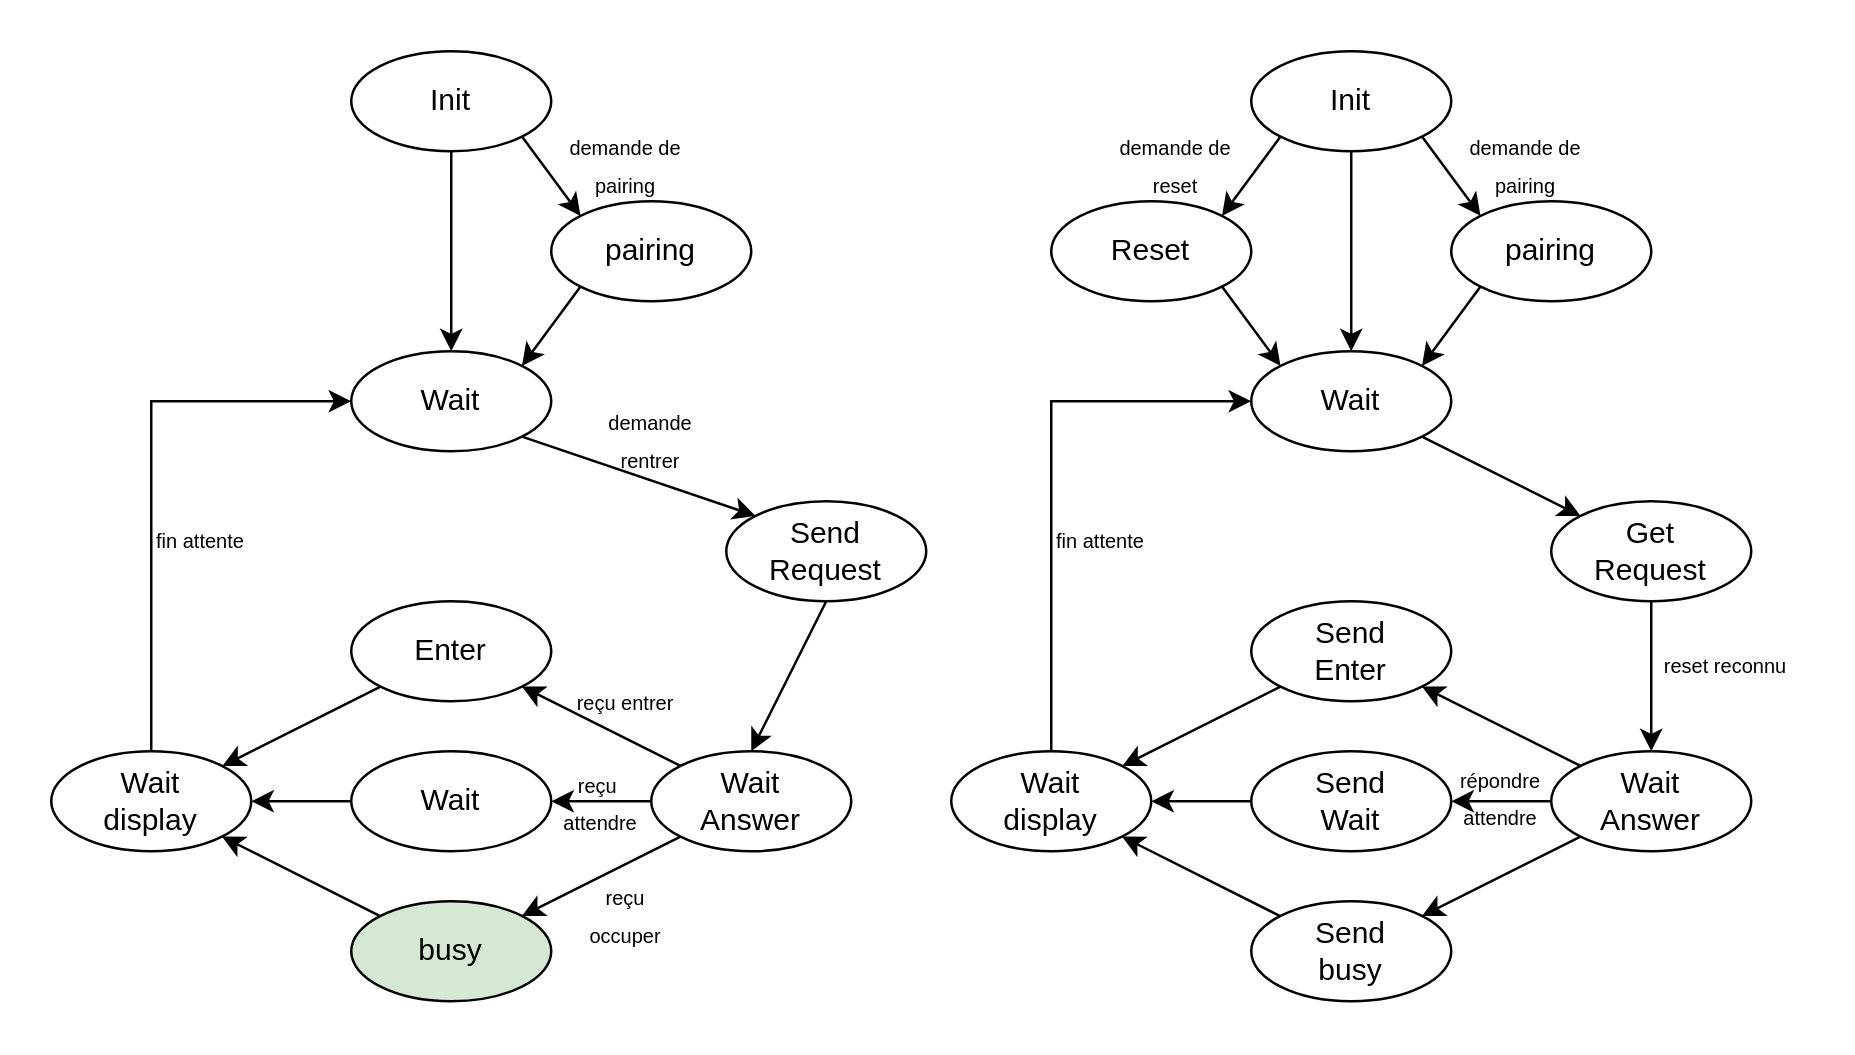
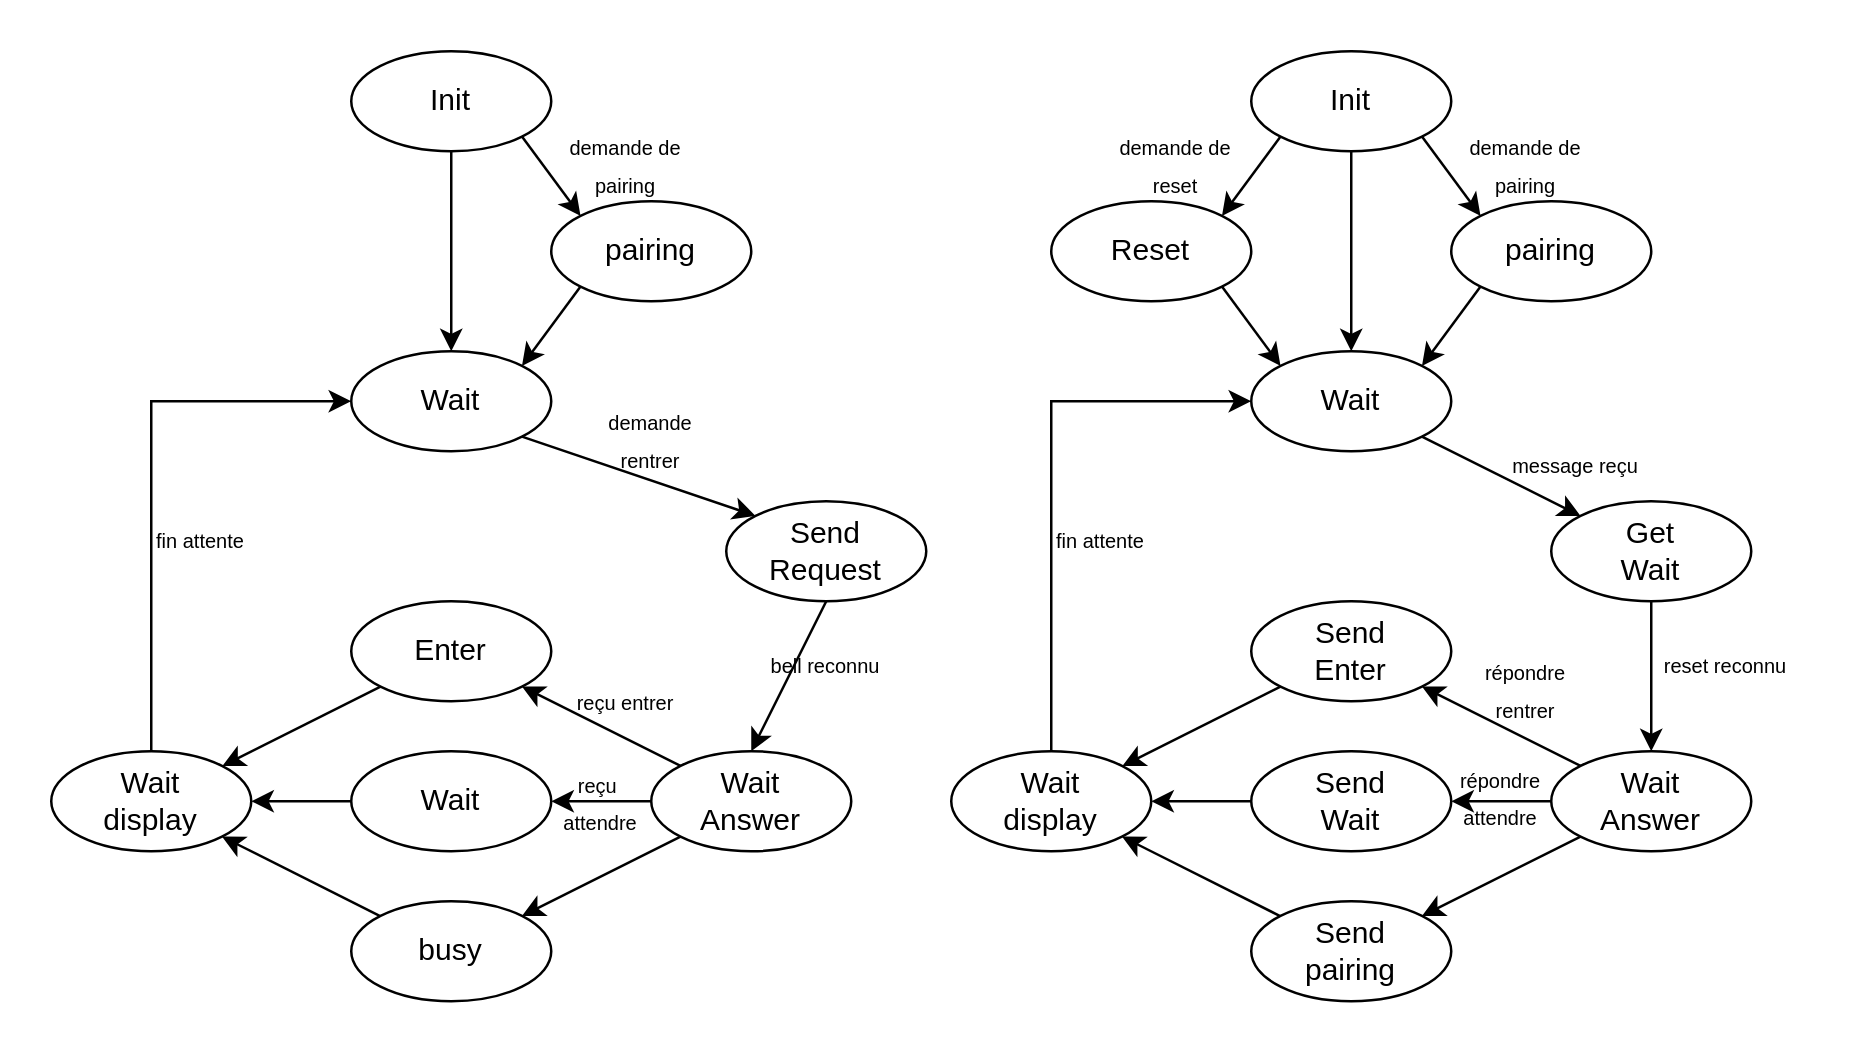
none -> (1576, 464)
(1651, 551) -> (1651, 551)
none -> (826, 664)
none -> (1526, 689)
(626, 914) -> none
(451, 951) -> (451, 951)
(1351, 951) -> (1351, 951)
